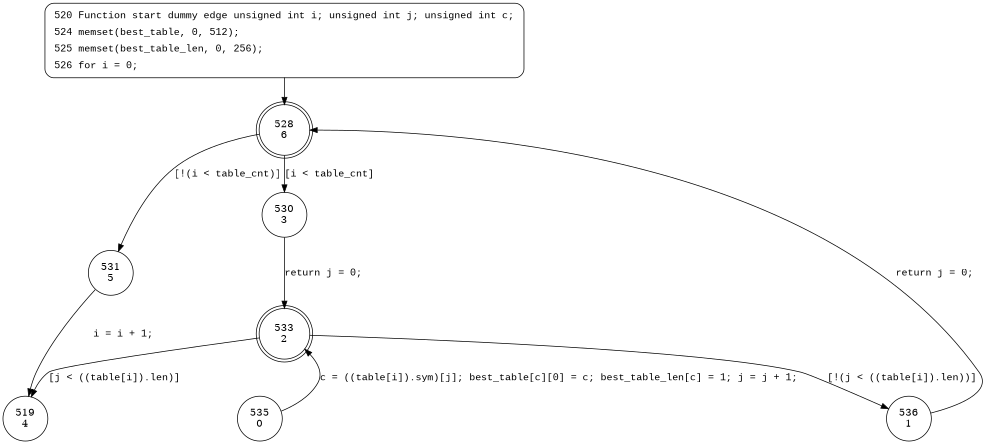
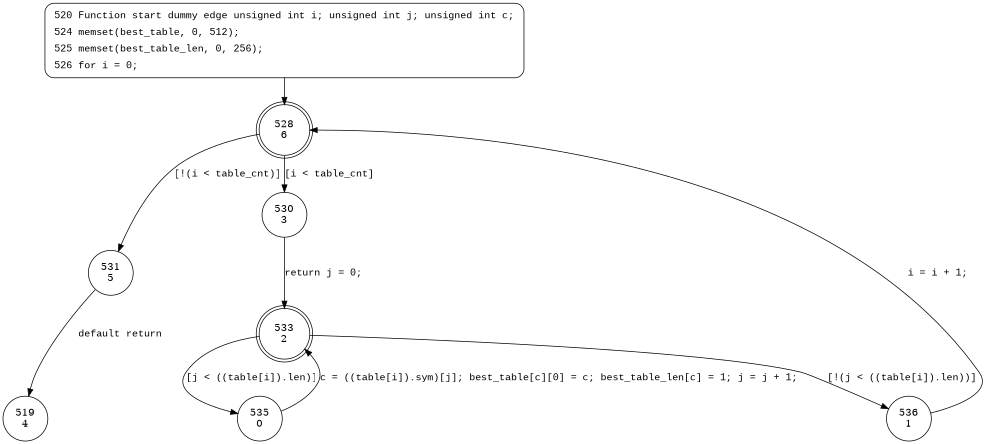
(935, 273) -> (935, 273)
(120, 334) -> (120, 334)
(142, 355) -> (191, 367)
